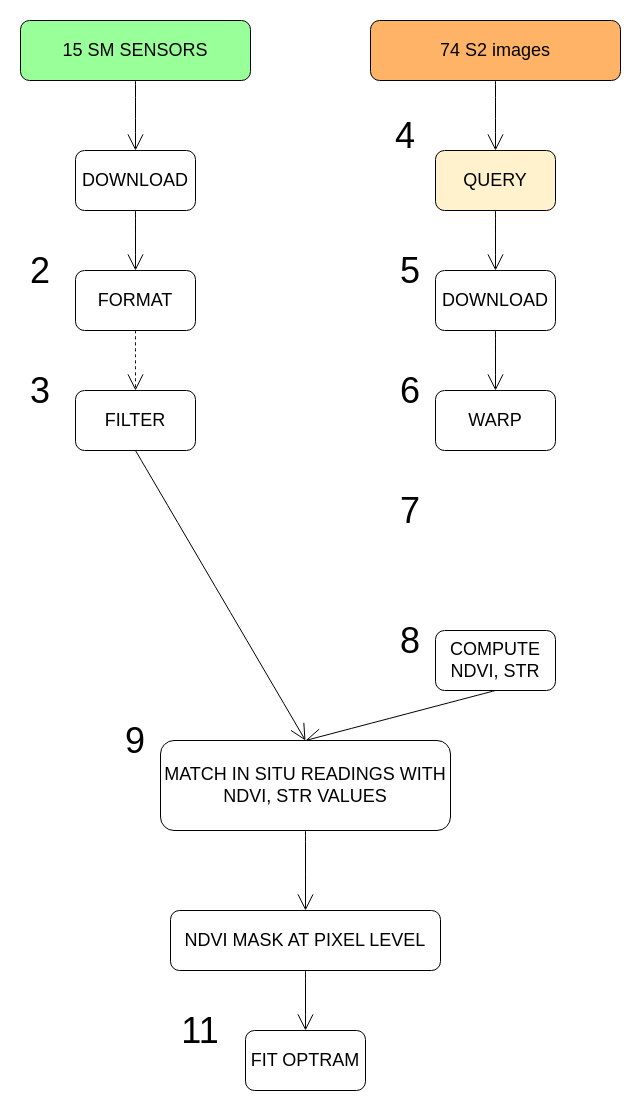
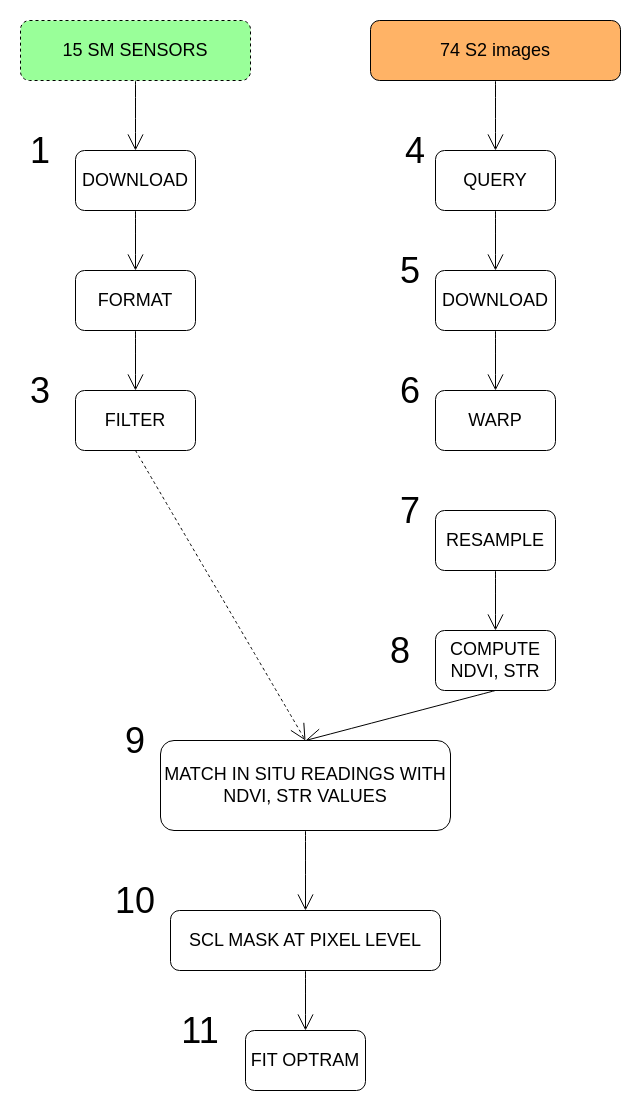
(136, 51) -> (136, 51)
(406, 136) -> (416, 151)
none -> (41, 151)
(496, 181) -> (496, 181)
(41, 271) -> none
(136, 358) -> (136, 358)
none -> (496, 541)
(220, 594) -> (220, 594)
none -> (496, 599)
(411, 641) -> (401, 651)
none -> (136, 901)
(306, 941) -> (306, 941)
